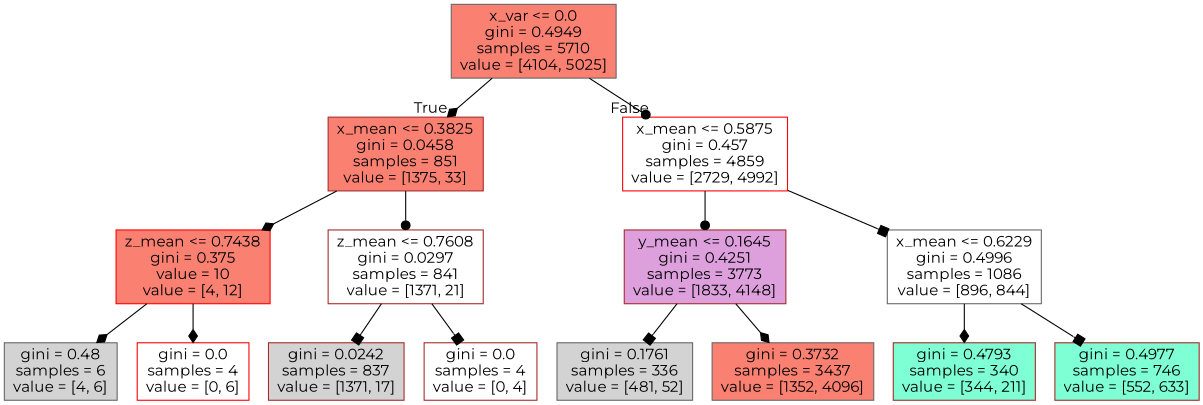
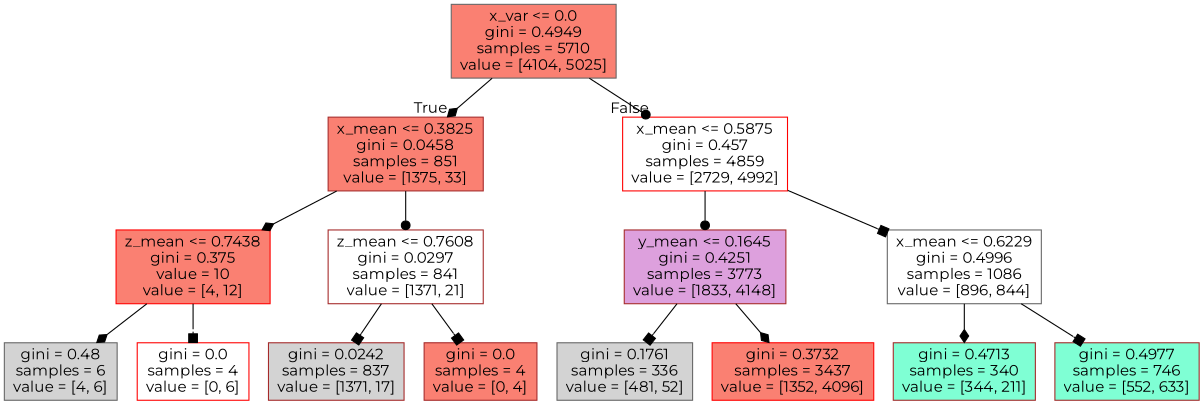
(193, 317) -> (193, 317)
(481, 372) -> (481, 372)
(793, 372) -> (793, 372)
(964, 372) -> (964, 372)
